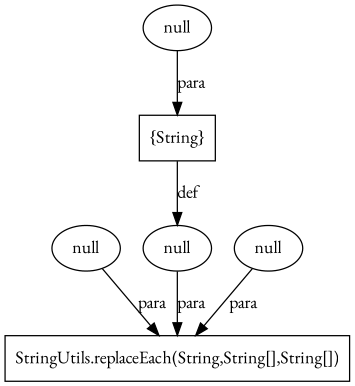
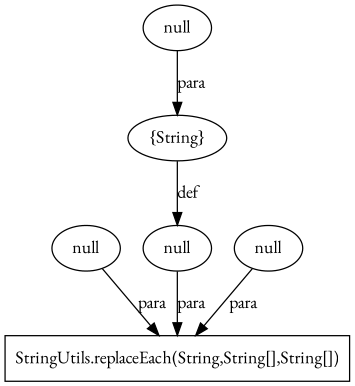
(177, 138) -> (177, 138)
